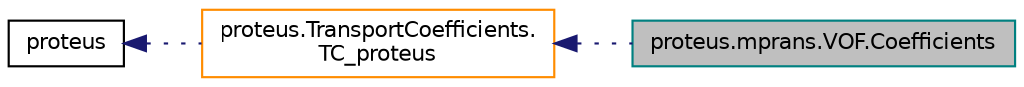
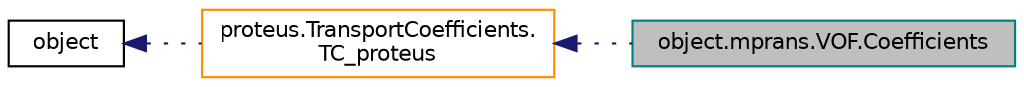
(66, 43) -> (66, 43)
(824, 43) -> (824, 43)
